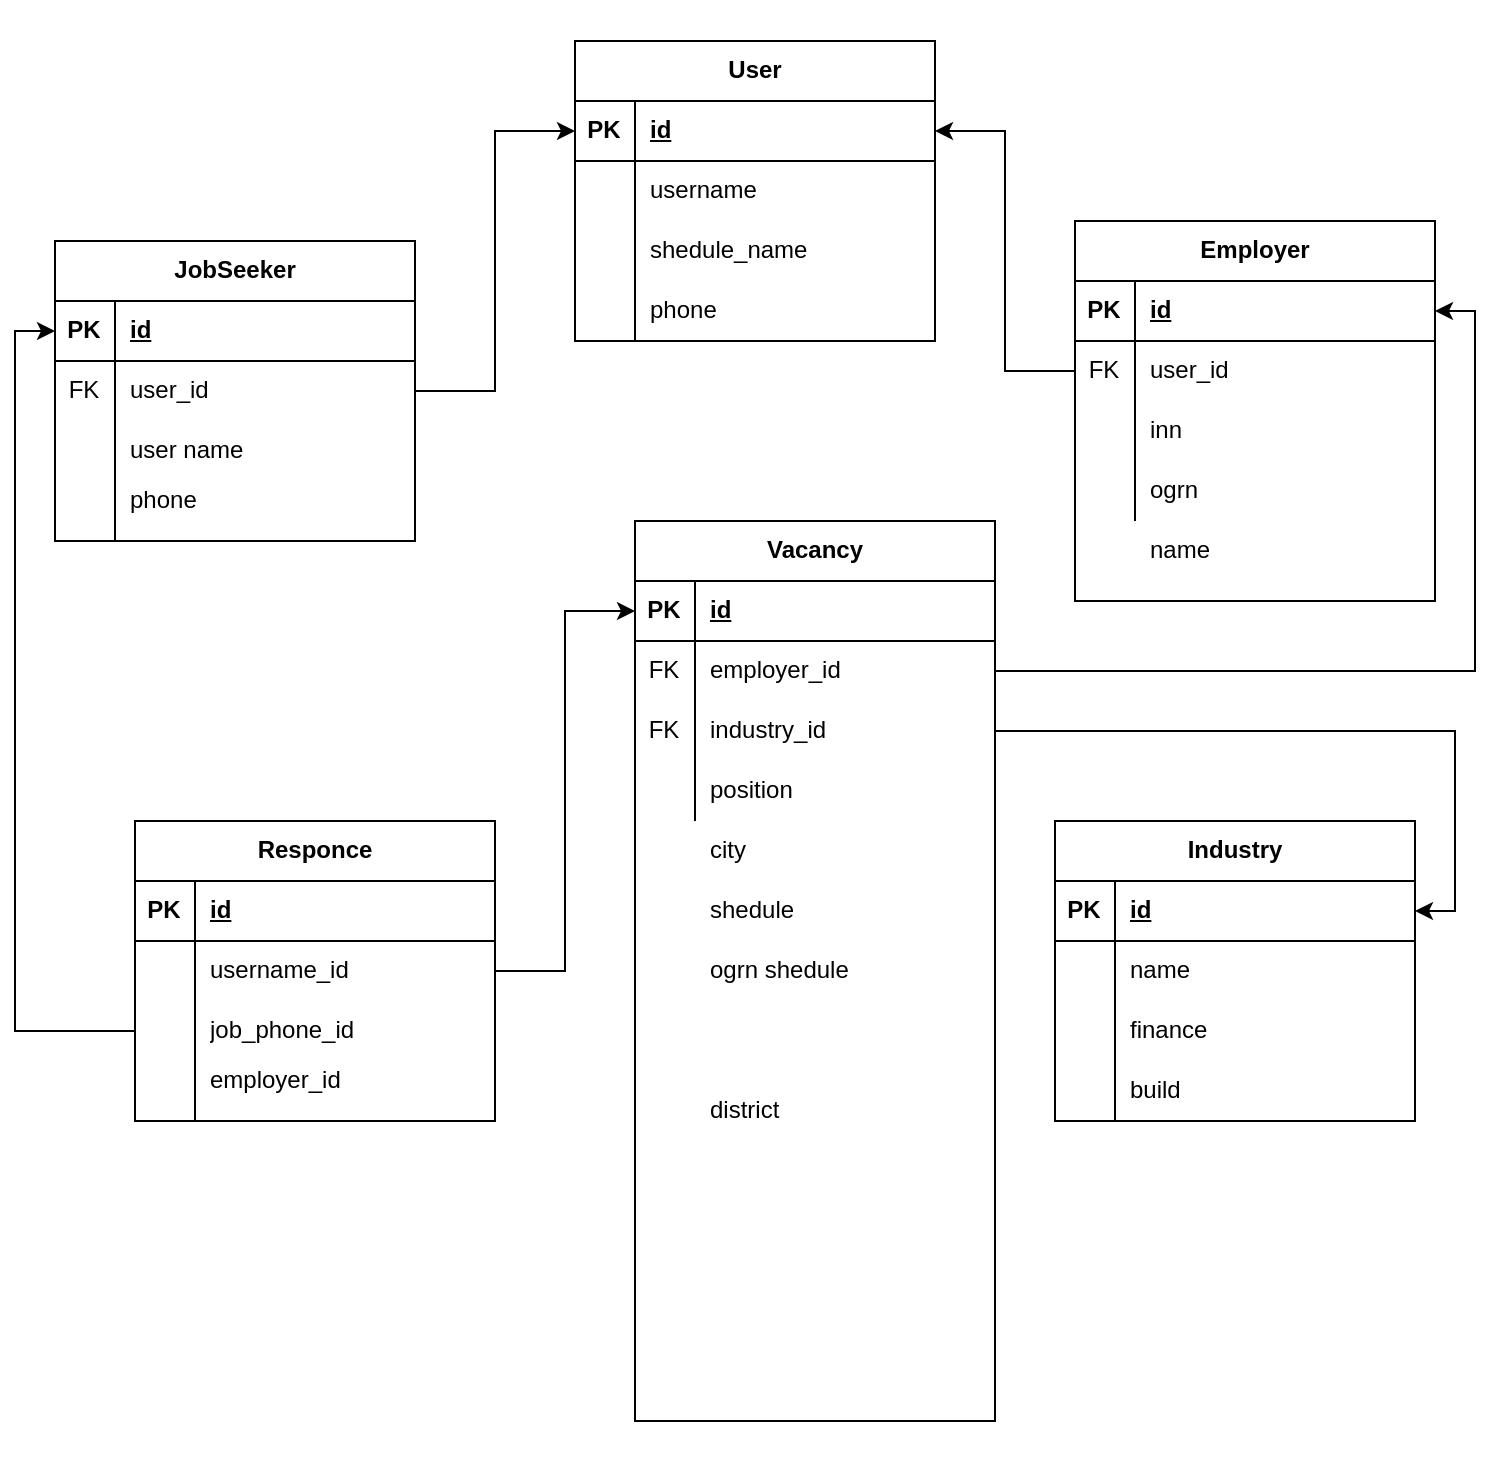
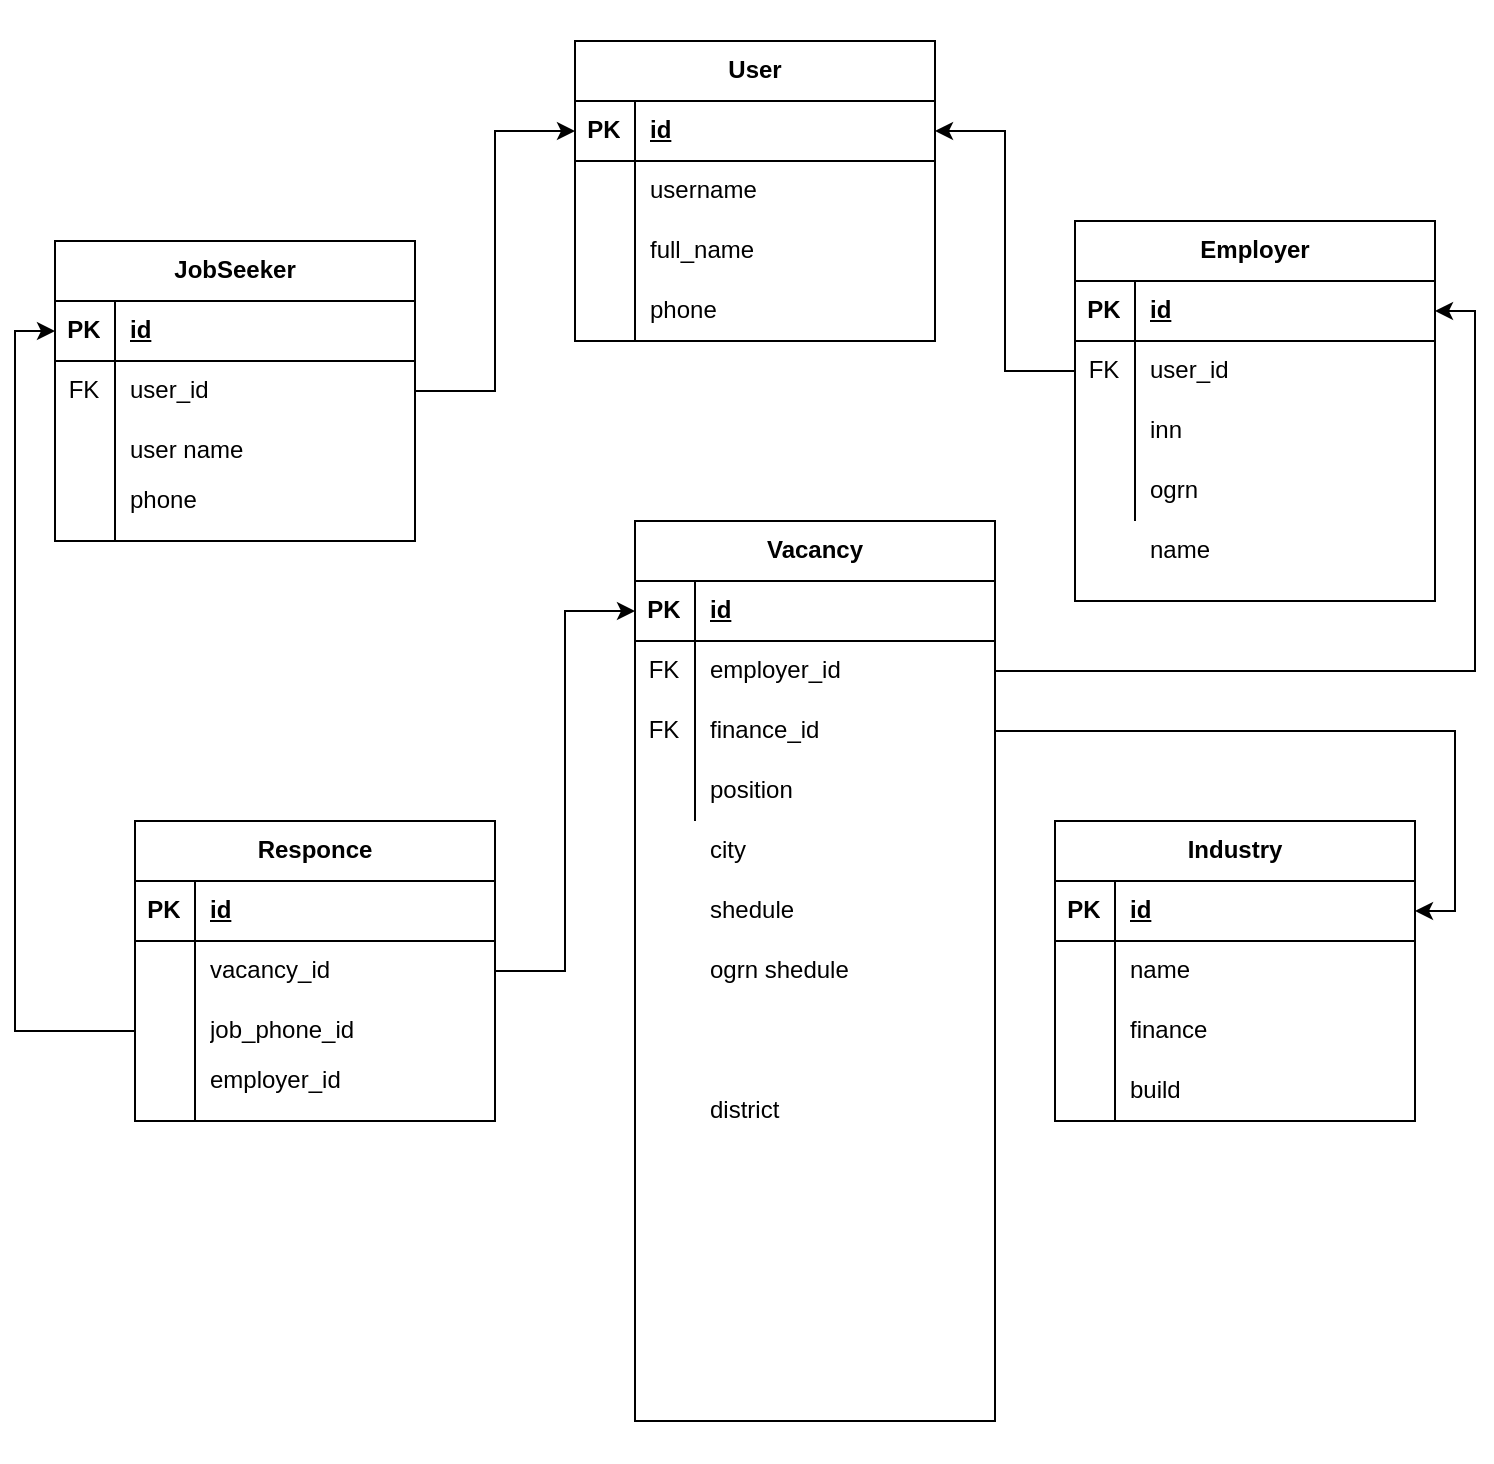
(729, 251) -> (705, 251)
(779, 731) -> (772, 731)
(282, 971) -> (275, 971)
